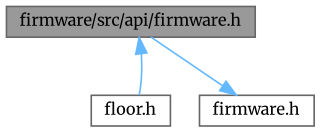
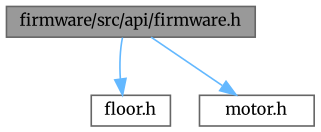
(142, 75) -> (120, 58)
(257, 111) -> (257, 111)
